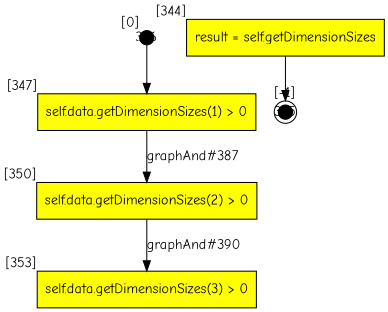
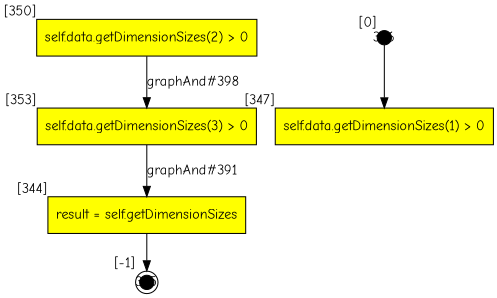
(147, 151) -> none
none -> (147, 166)
(194, 245) -> (193, 82)
